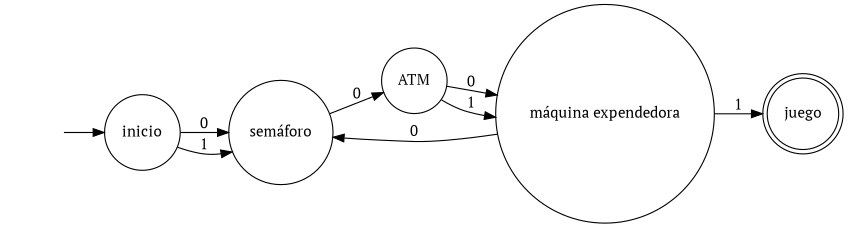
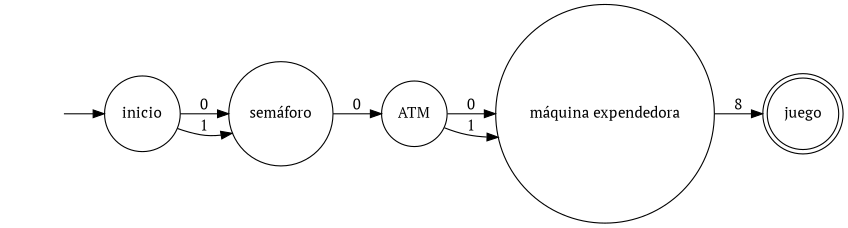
(739, 106) -> (739, 106)
(421, 142) -> none
